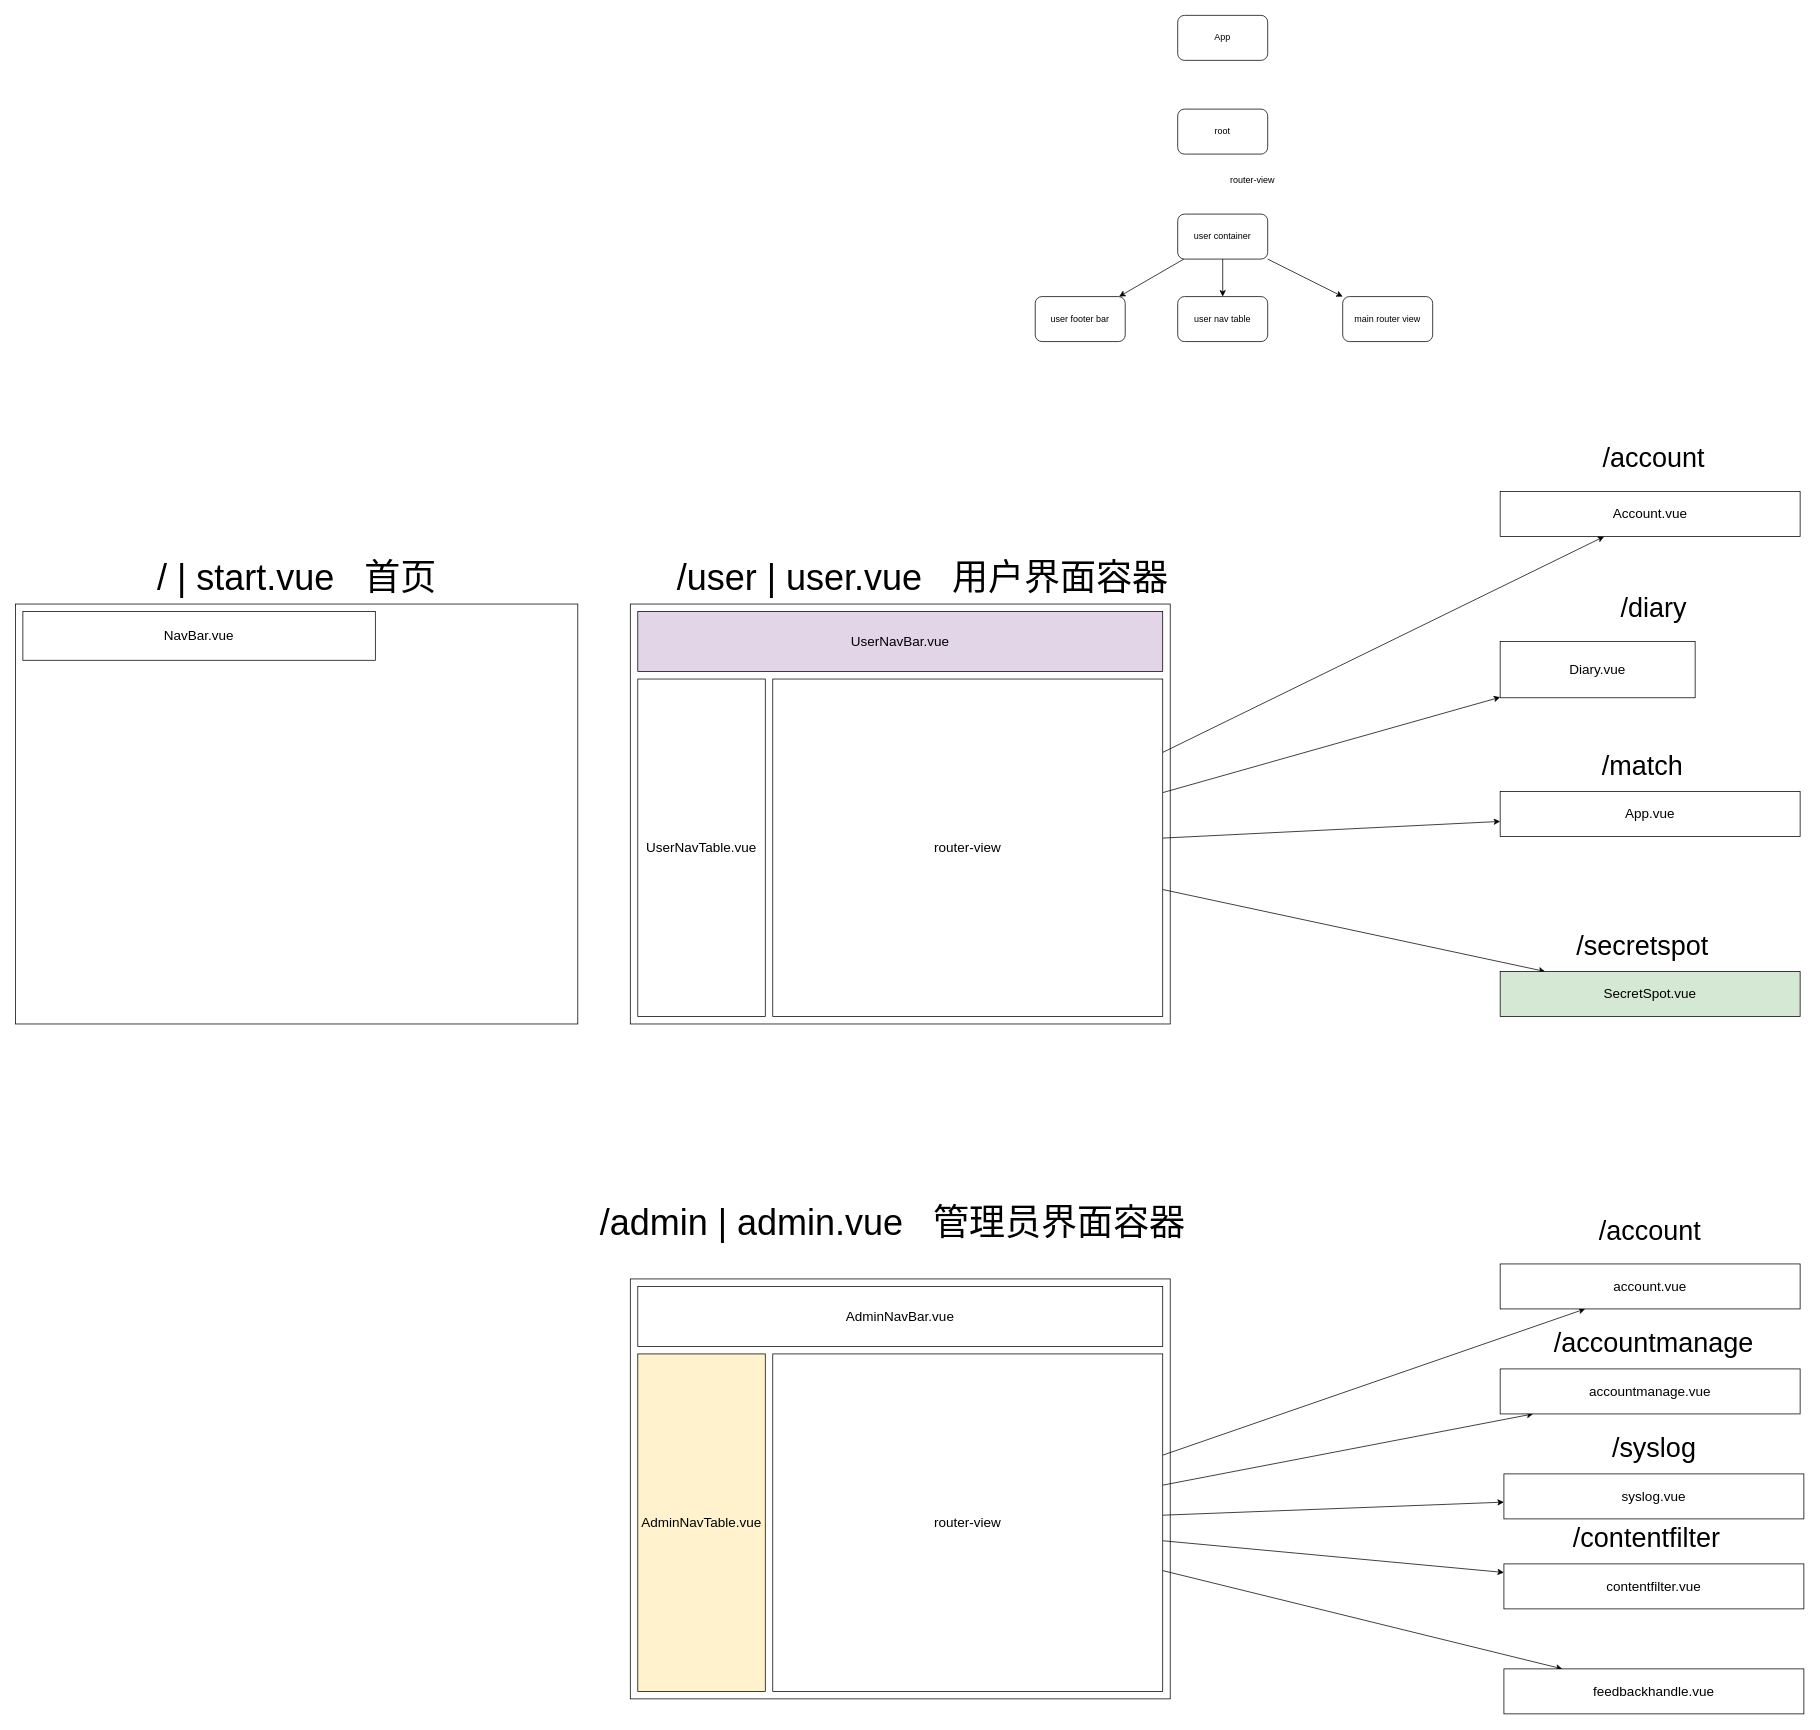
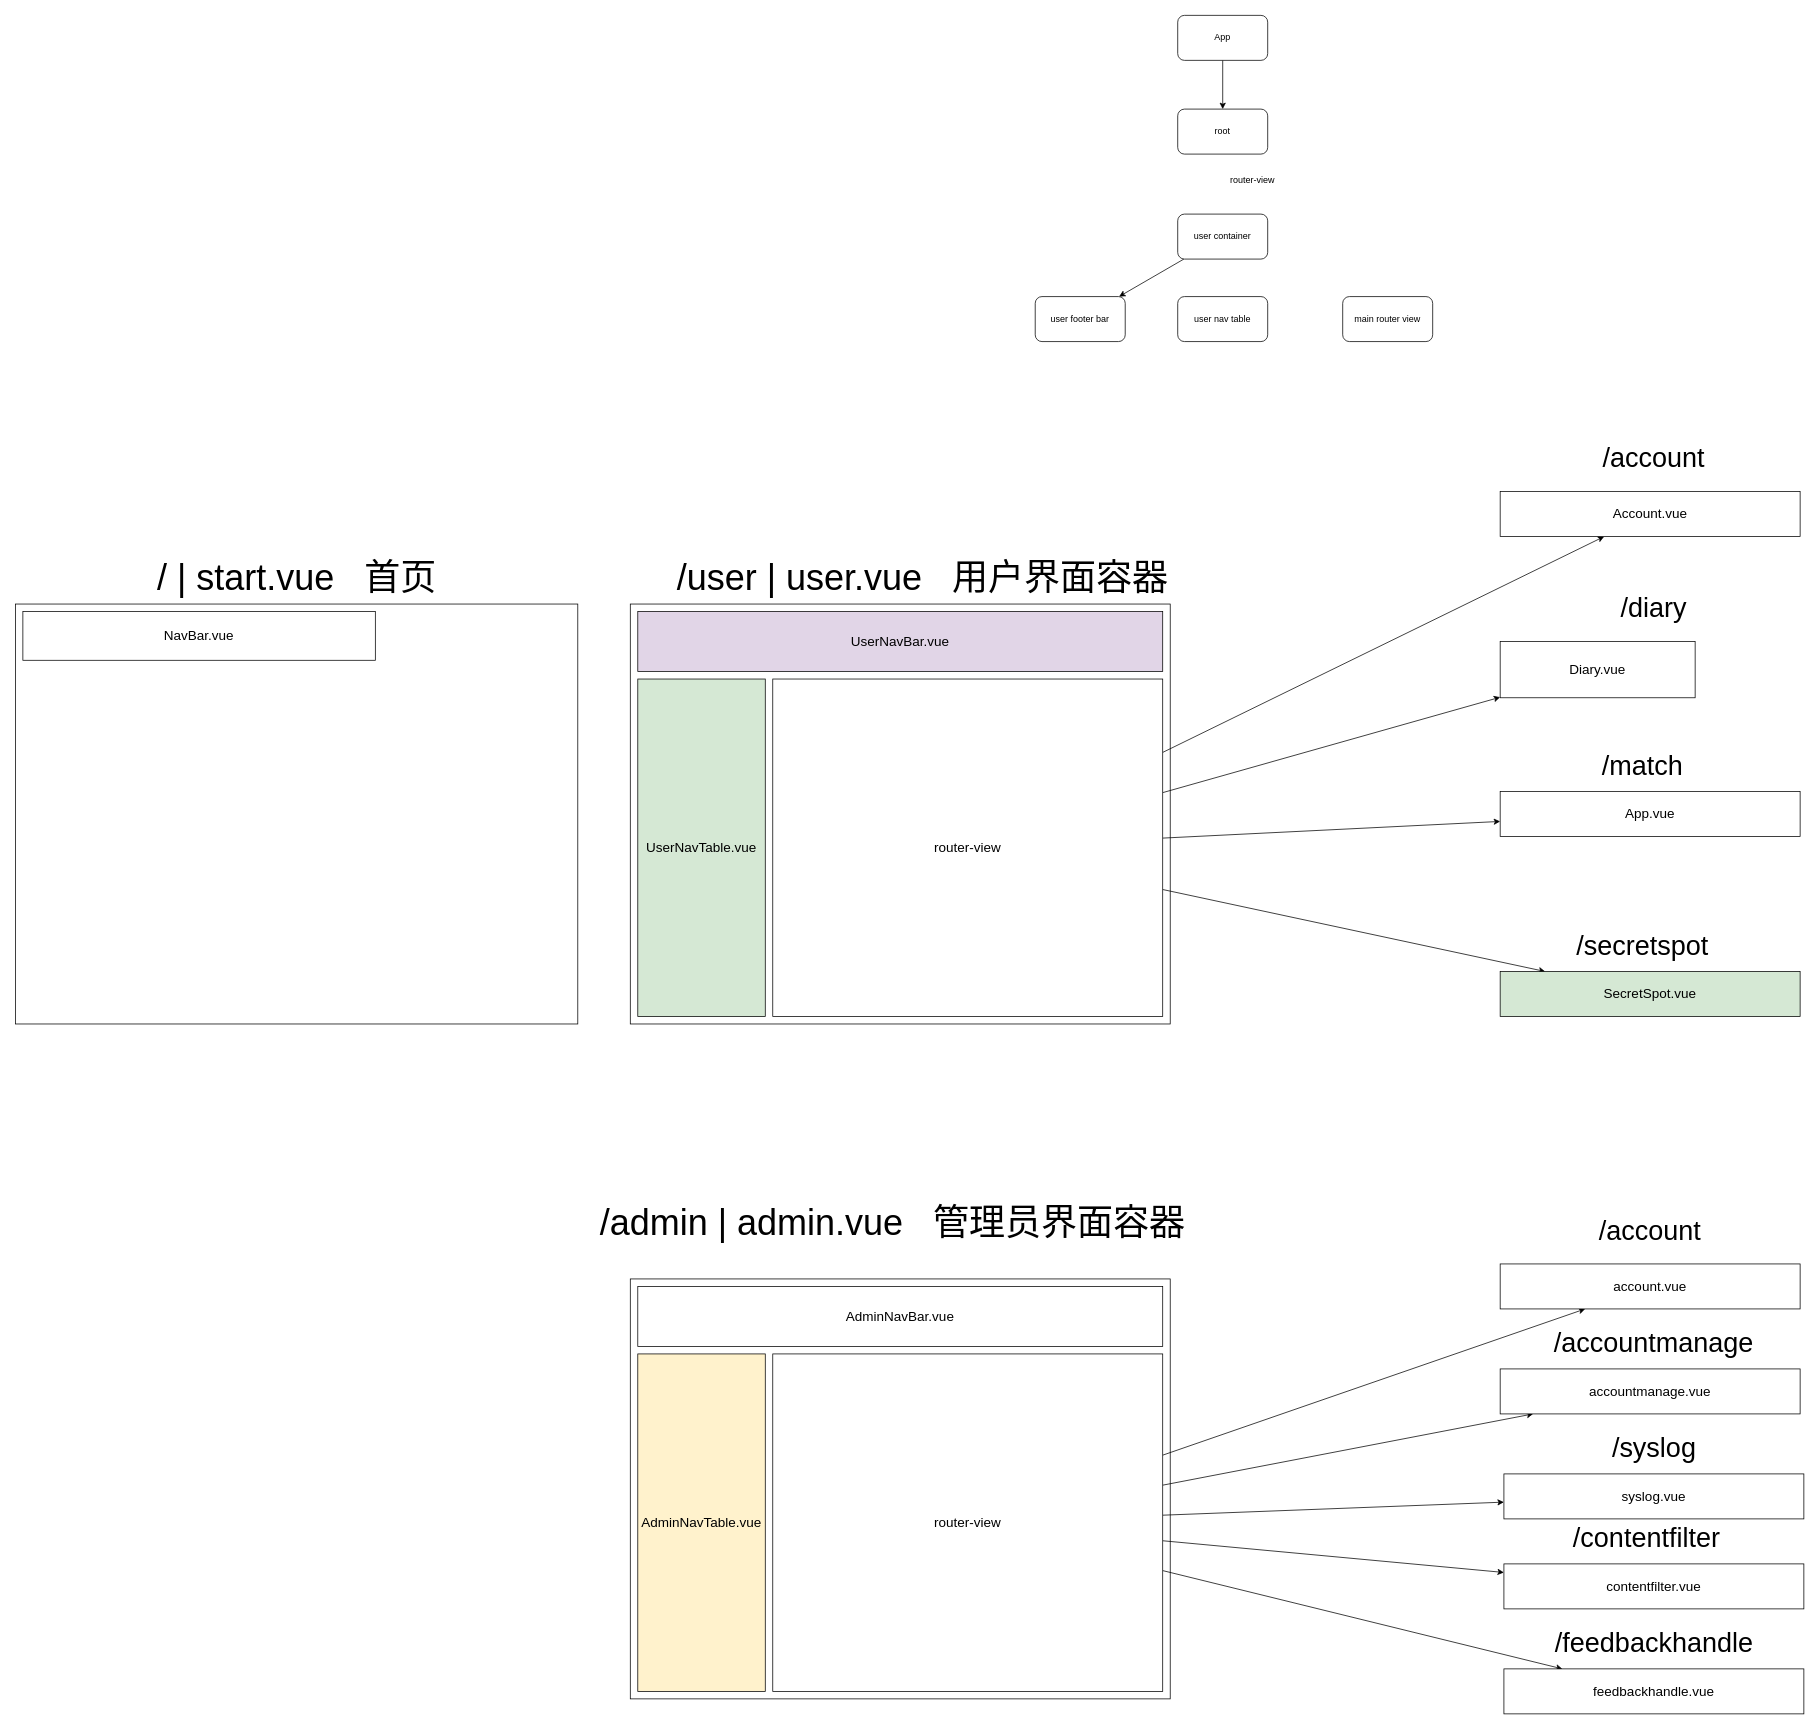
none -> (1223, 82)
(1223, 275) -> none
(1303, 277) -> none
(702, 848) -> (702, 848)
none -> (1654, 1643)
